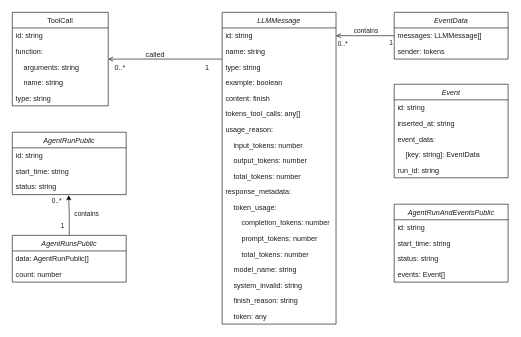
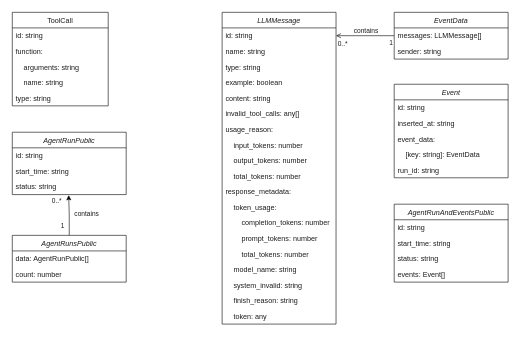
(424, 52) -> (423, 52)
(165, 59) -> none
(252, 98) -> (253, 98)
(269, 114) -> (269, 114)
